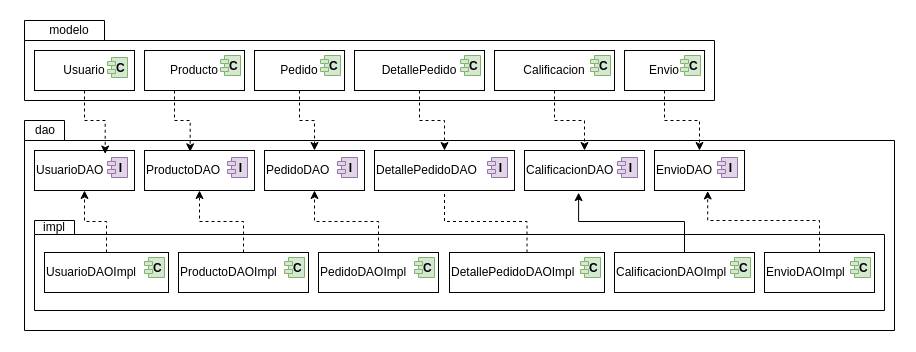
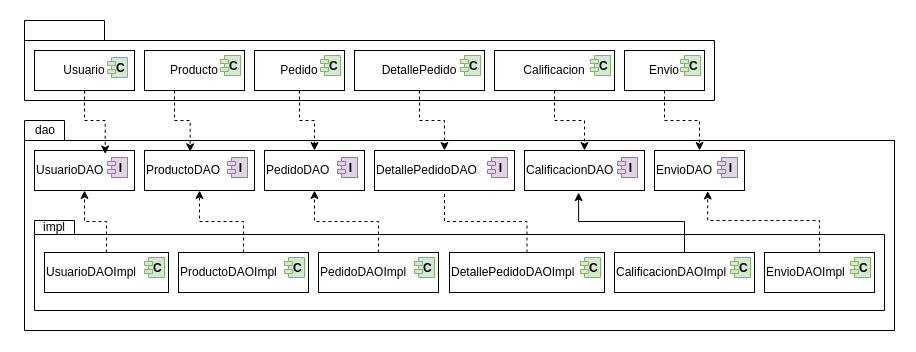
(70, 31) -> none
